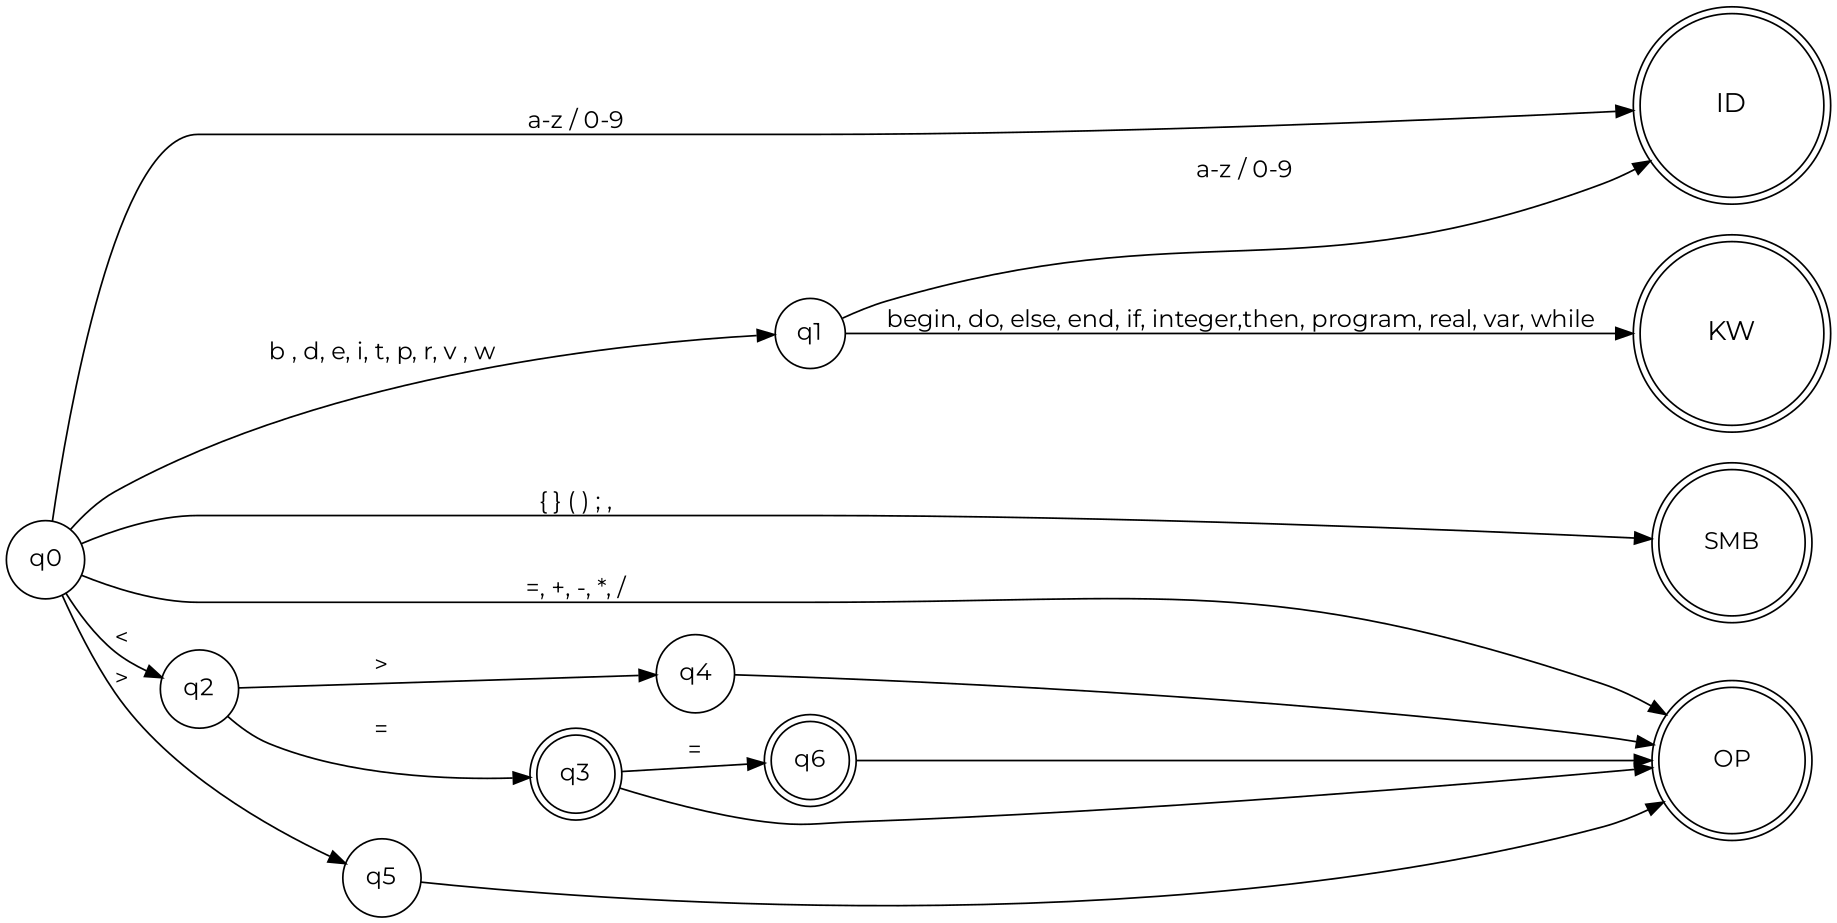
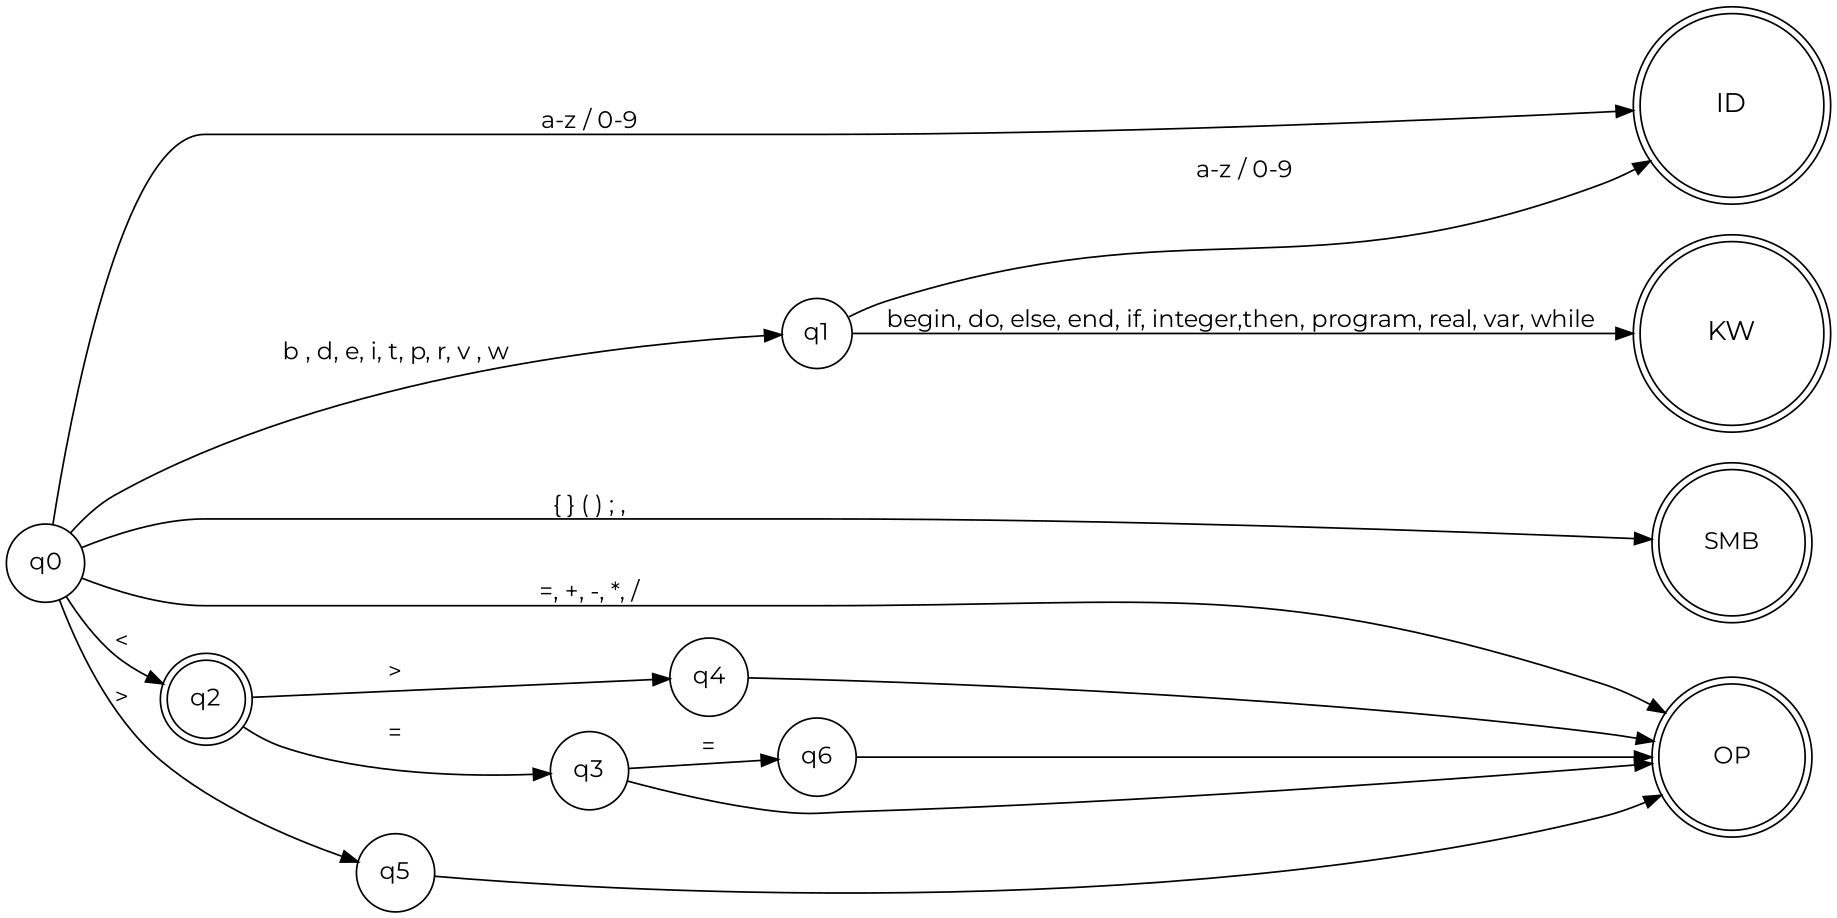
(199, 689) -> (206, 699)
(810, 761) -> (817, 757)
(576, 774) -> (590, 771)
